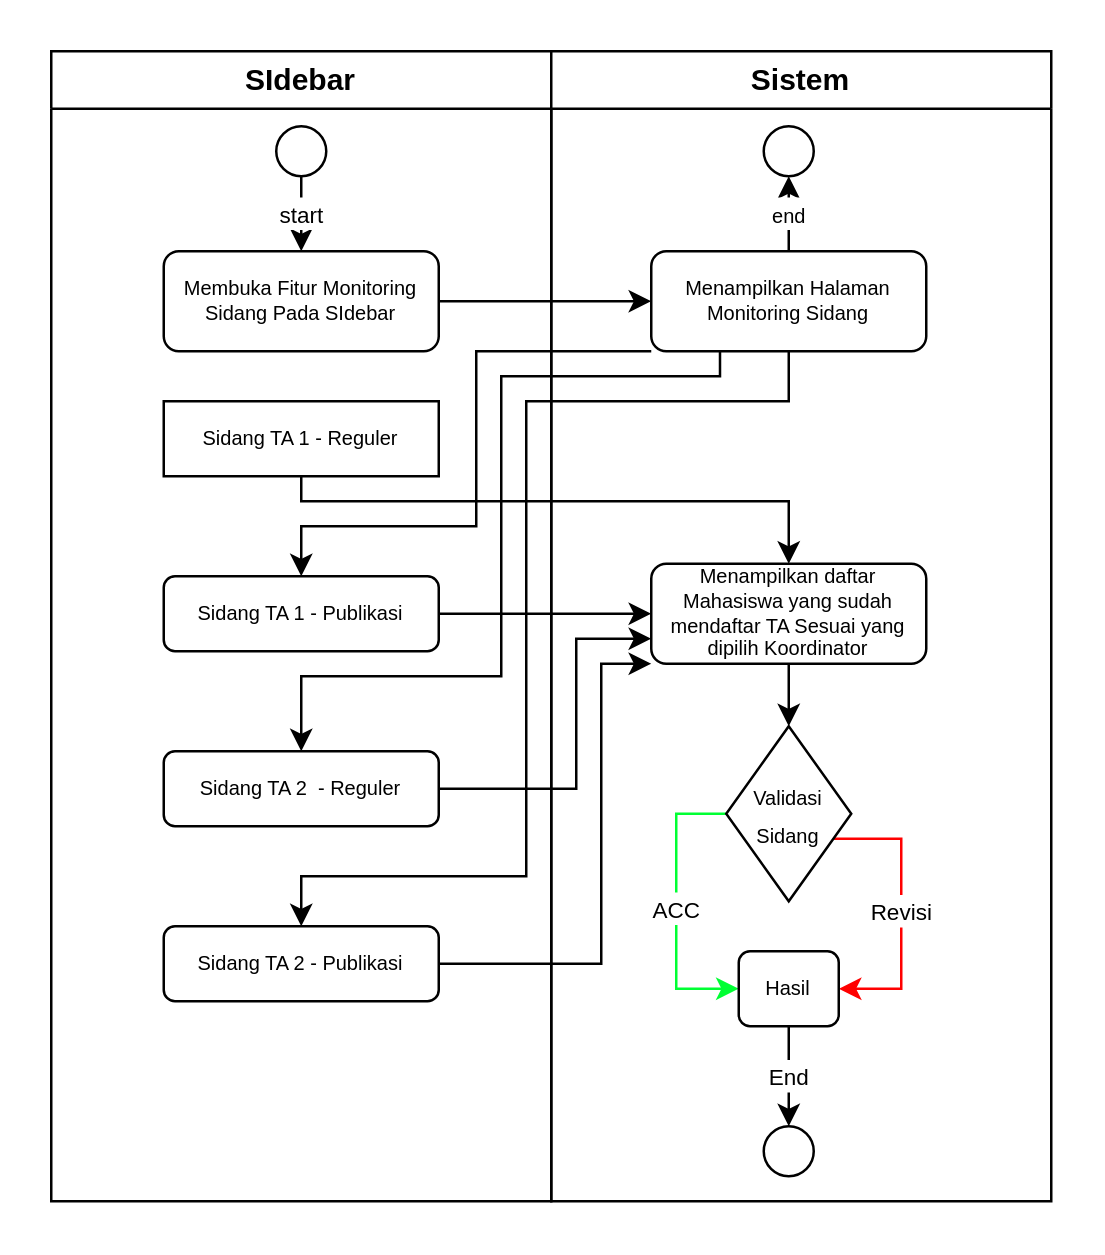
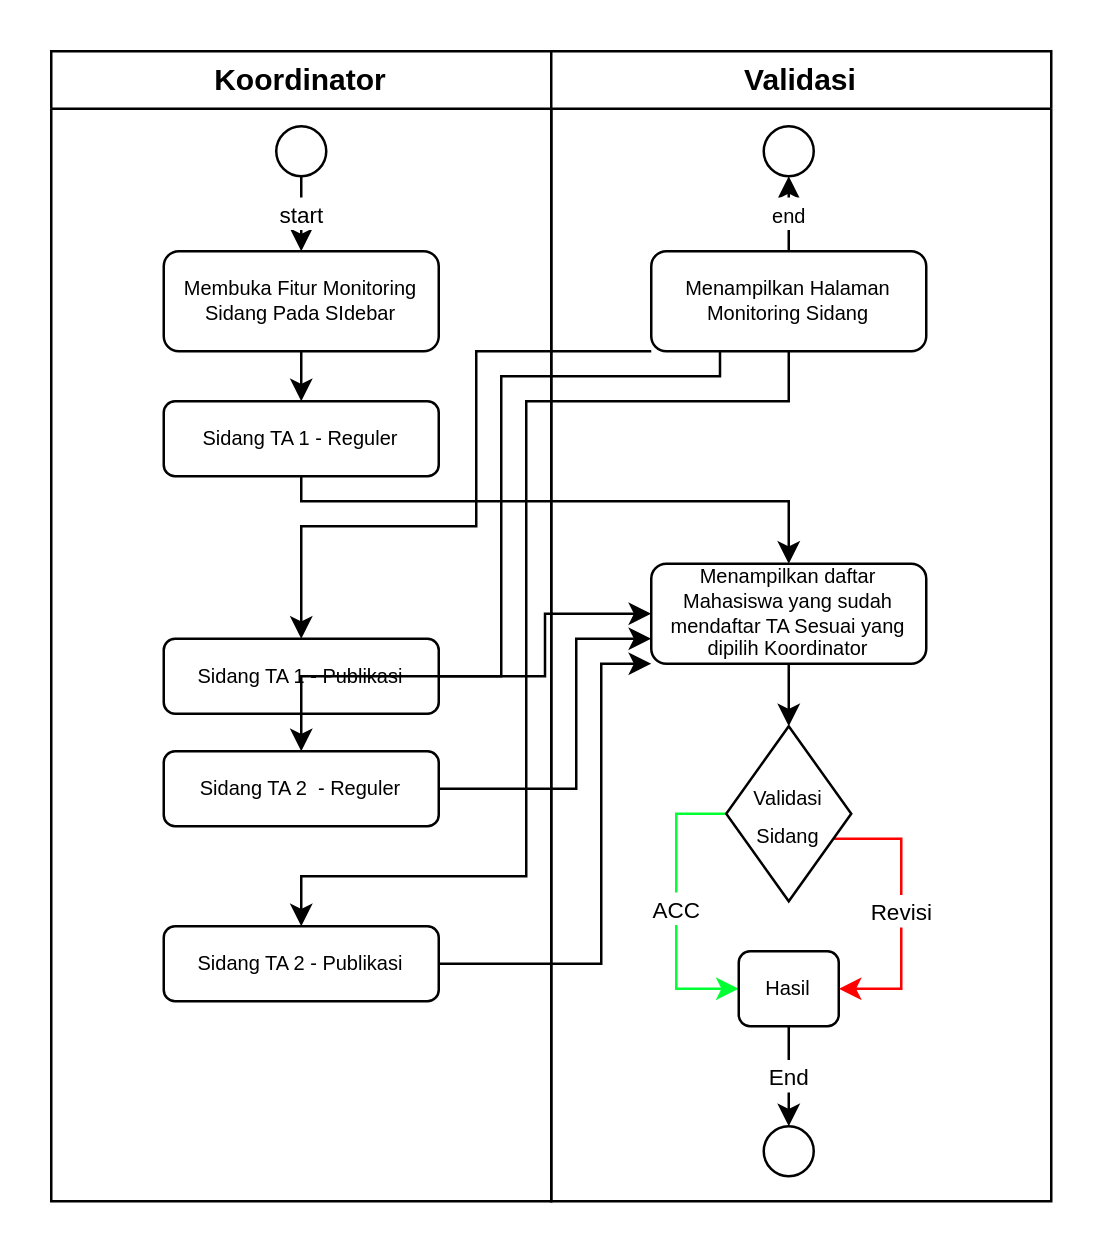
(301, 81) -> (301, 81)
(801, 81) -> (801, 81)
(492, 301) -> (301, 368)
(301, 439) -> (301, 439)
(301, 614) -> (301, 676)
